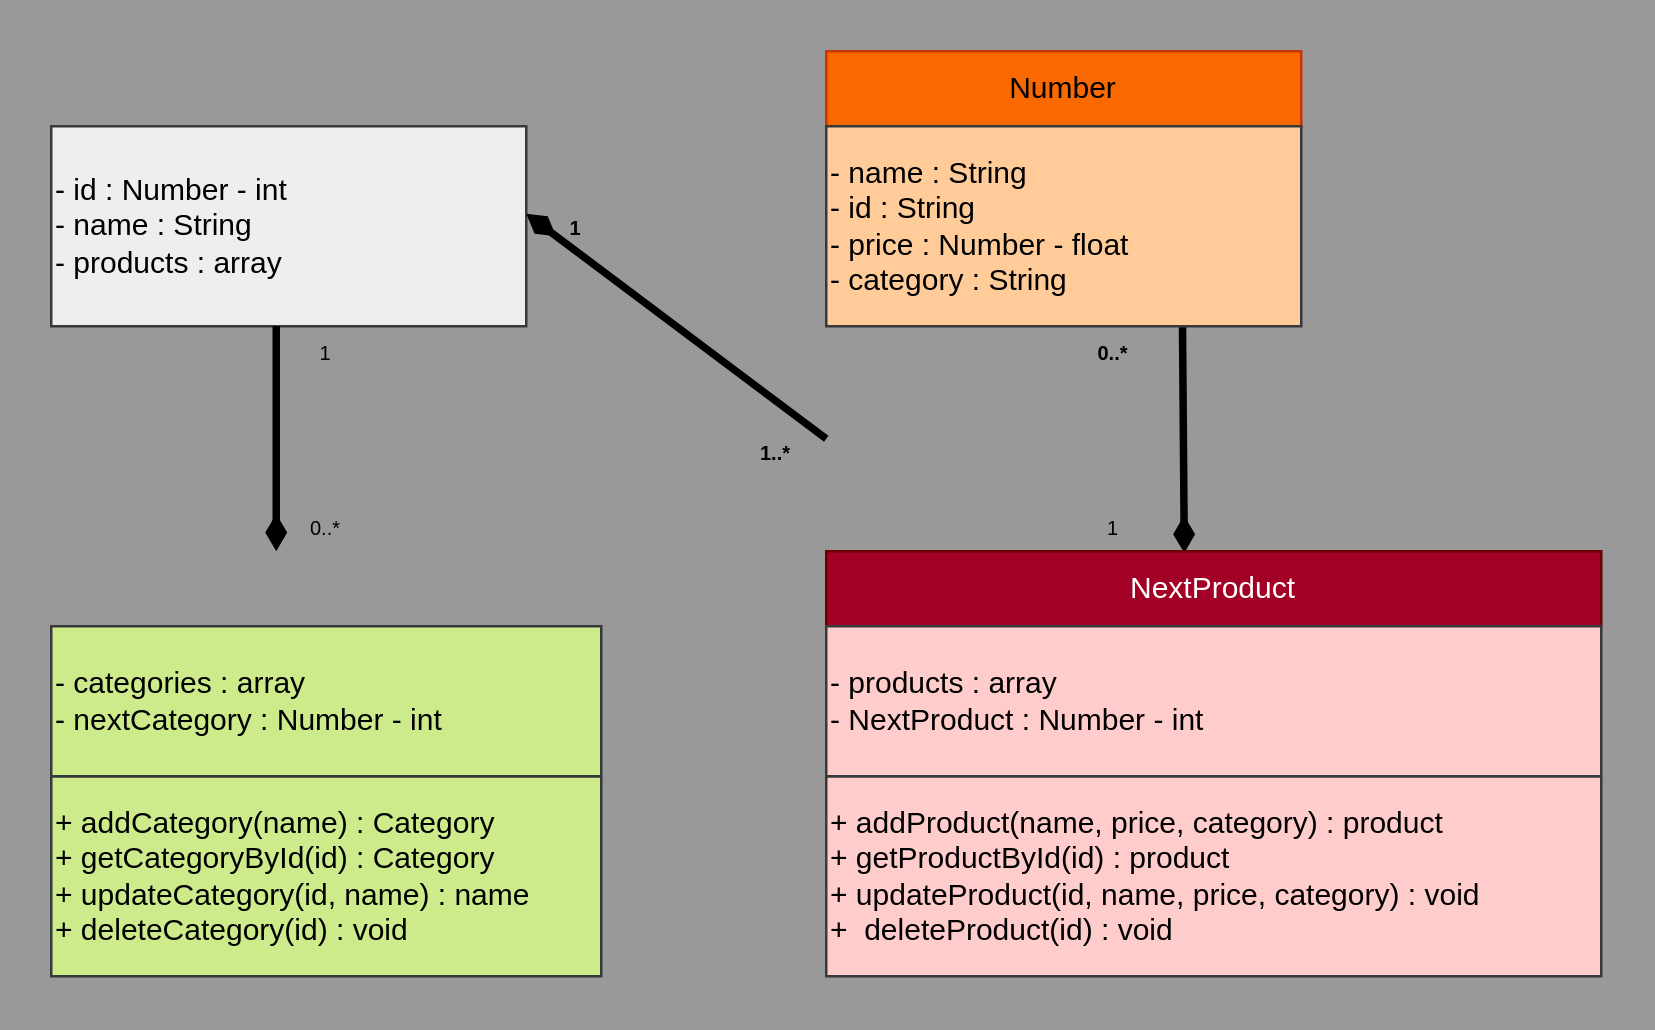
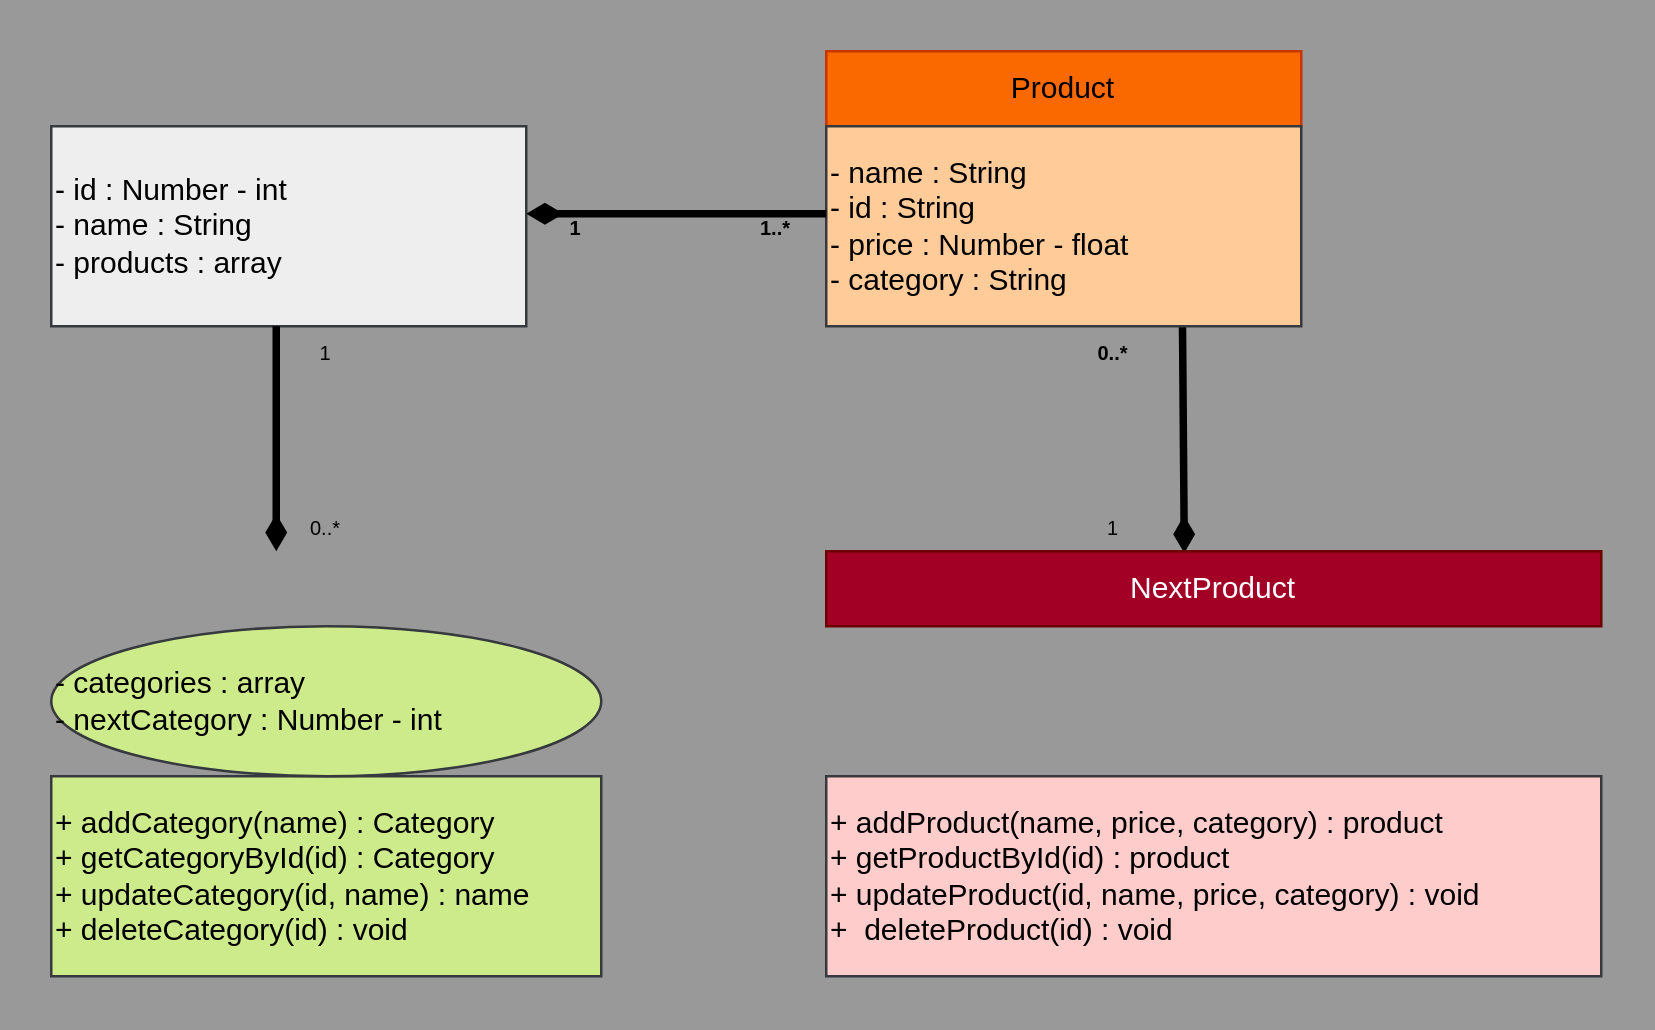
(1064, 89) -> (1064, 89)
(776, 451) -> (776, 226)
(326, 701) -> (326, 701)
(1214, 701) -> none
